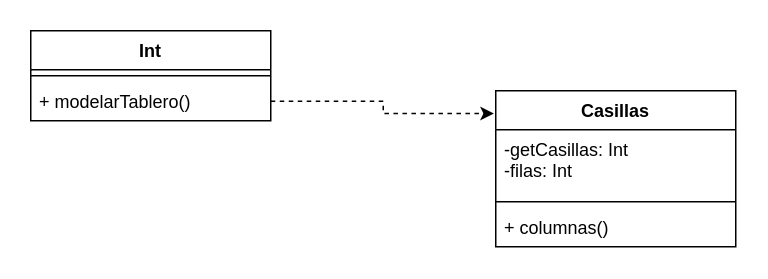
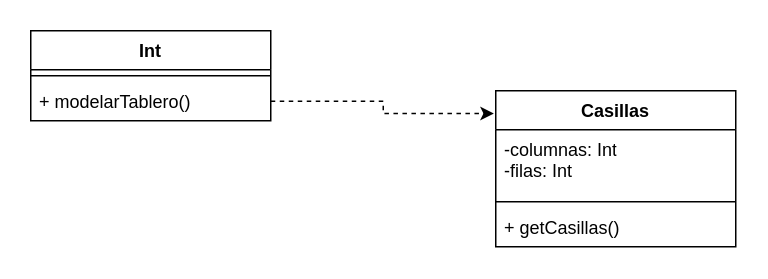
(579, 162) -> (568, 162)
(561, 229) -> (571, 229)
